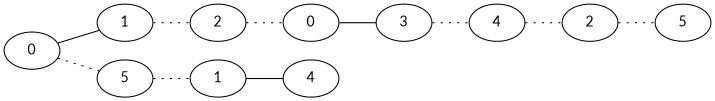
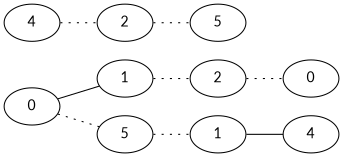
(404, 23) -> none
